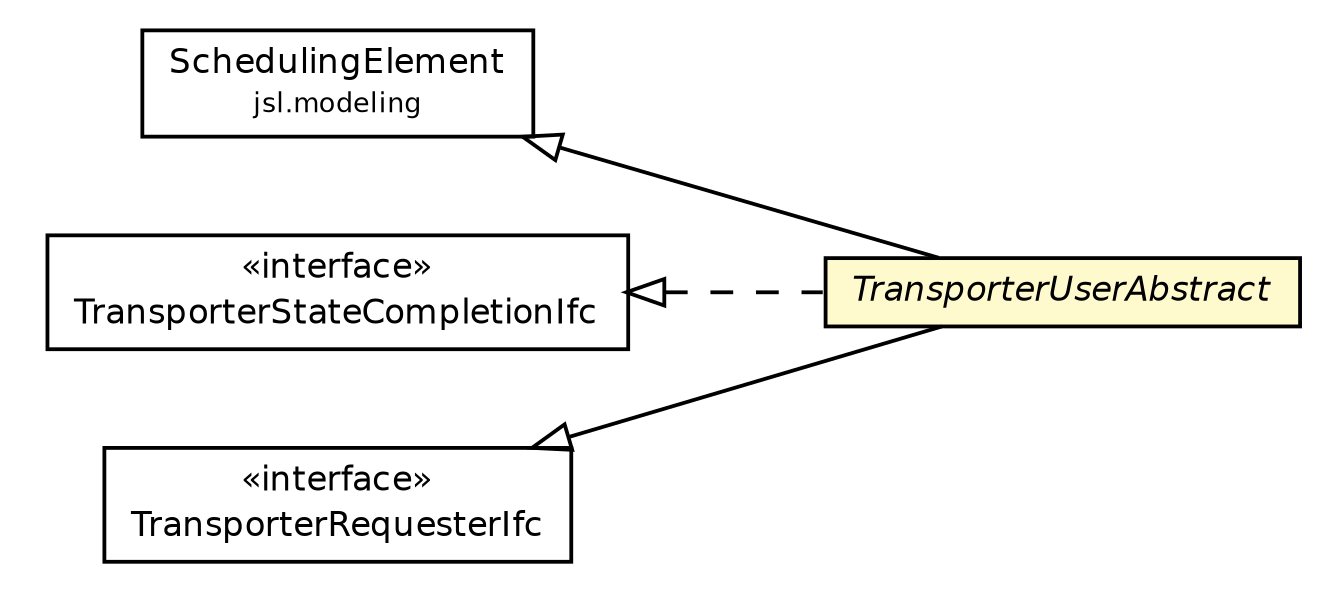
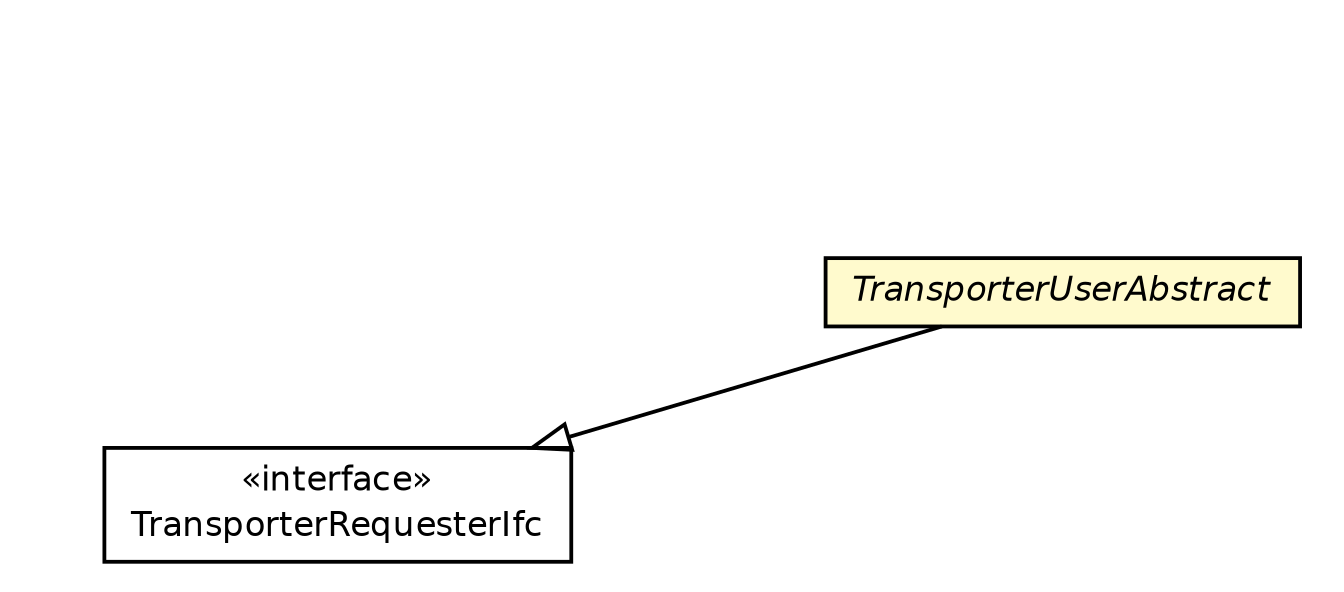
(336, 84) -> none
(336, 292) -> none
